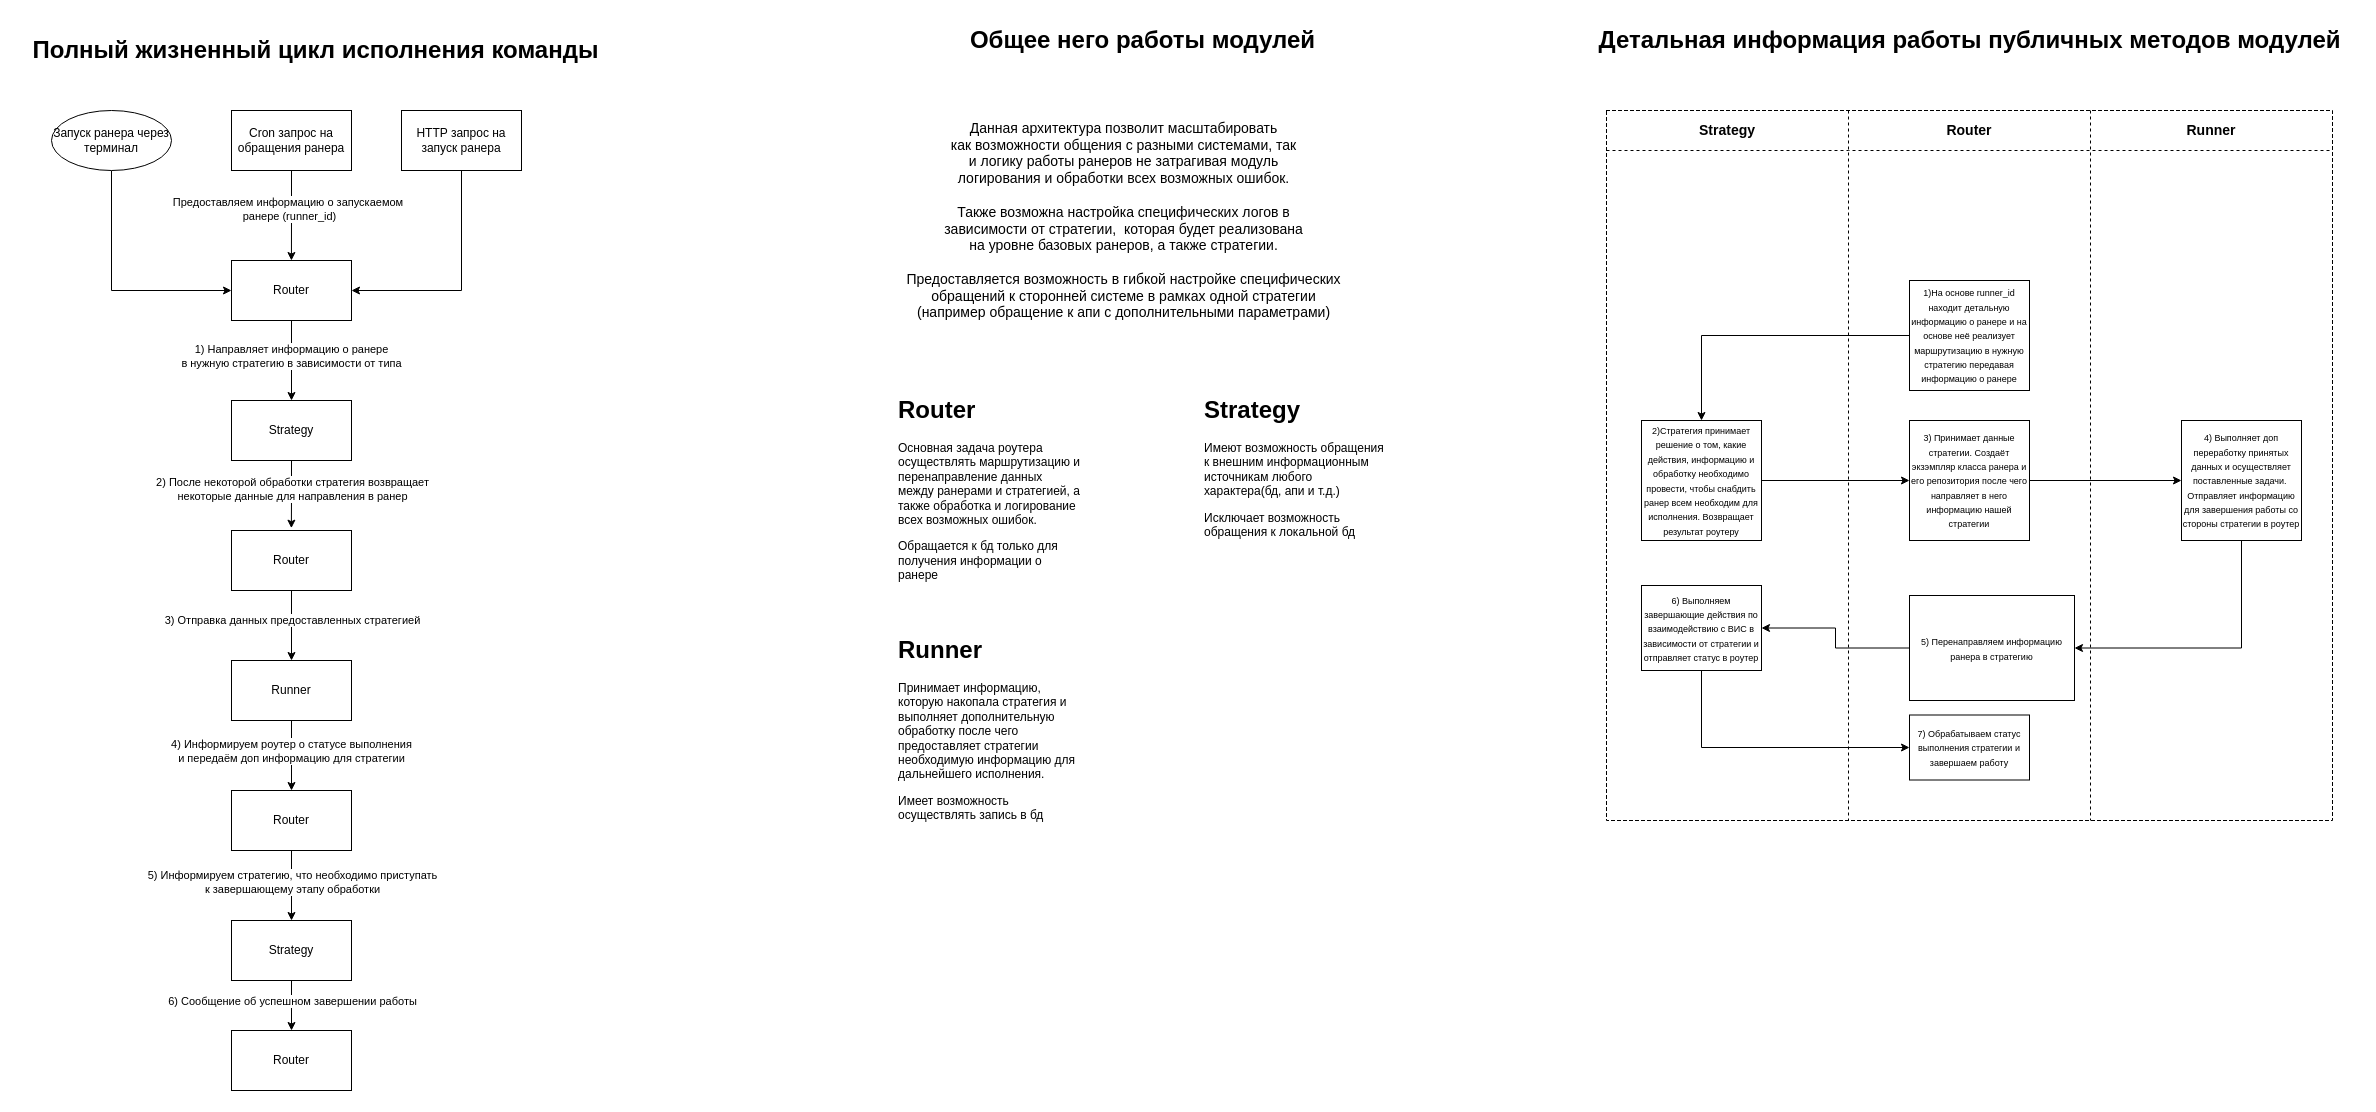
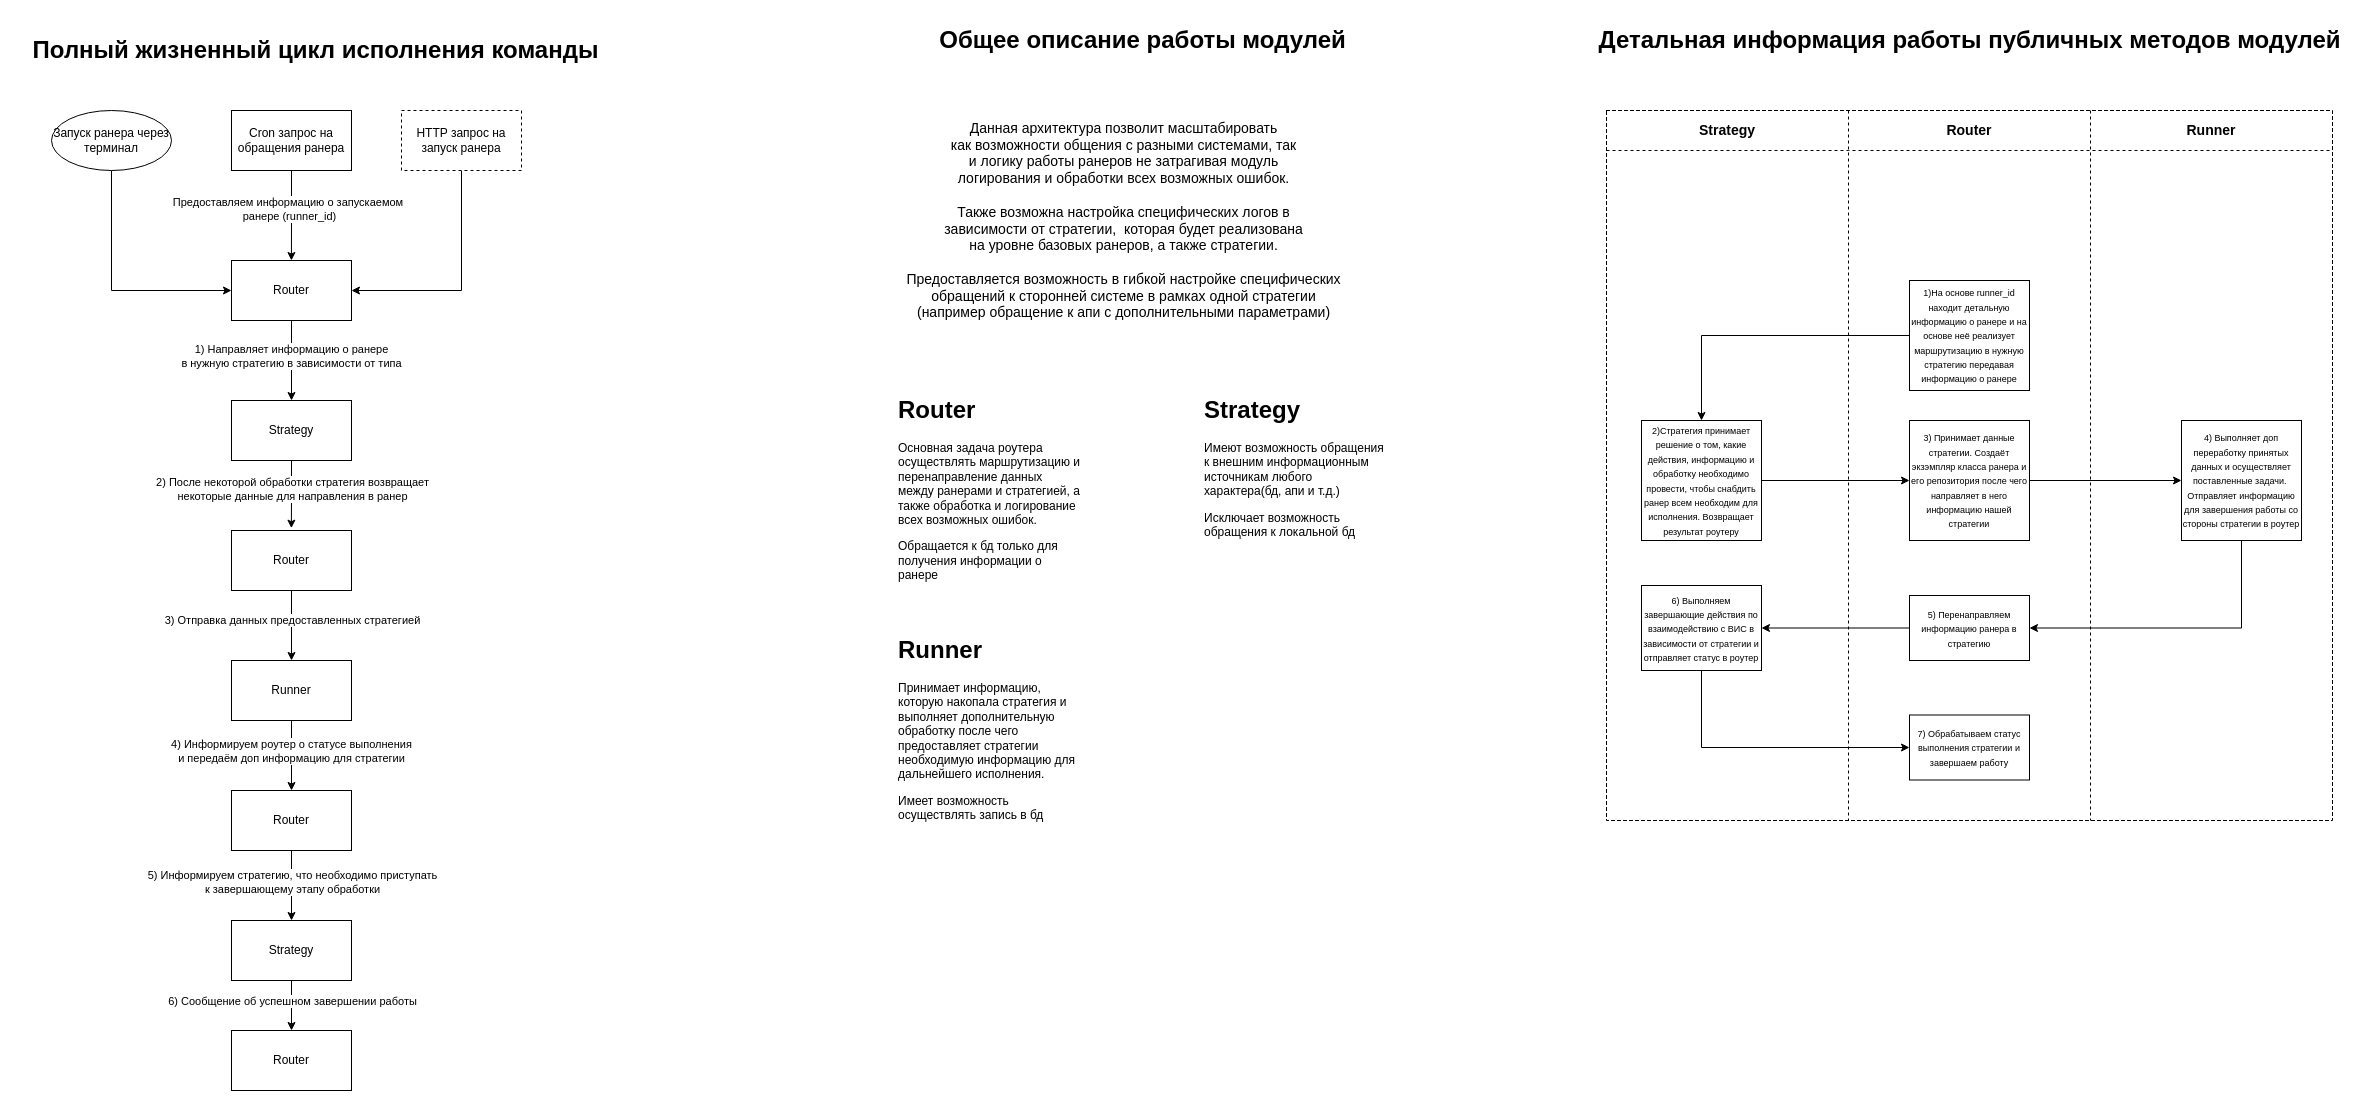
(1143, 41) -> (1143, 41)
(462, 141) -> (462, 141)
(1992, 648) -> (1970, 628)
